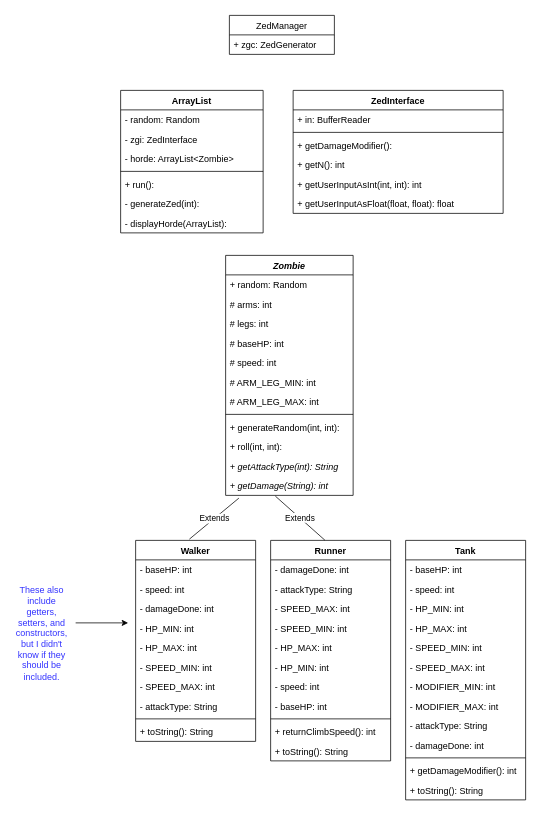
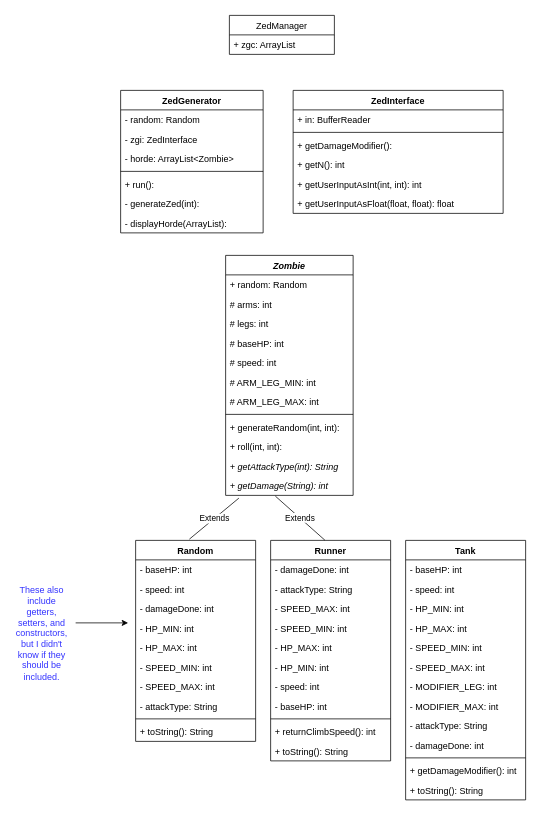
(278, 45) -> (269, 45)
(191, 101) -> (191, 101)
(195, 551) -> (195, 551)
(453, 687) -> (453, 687)
